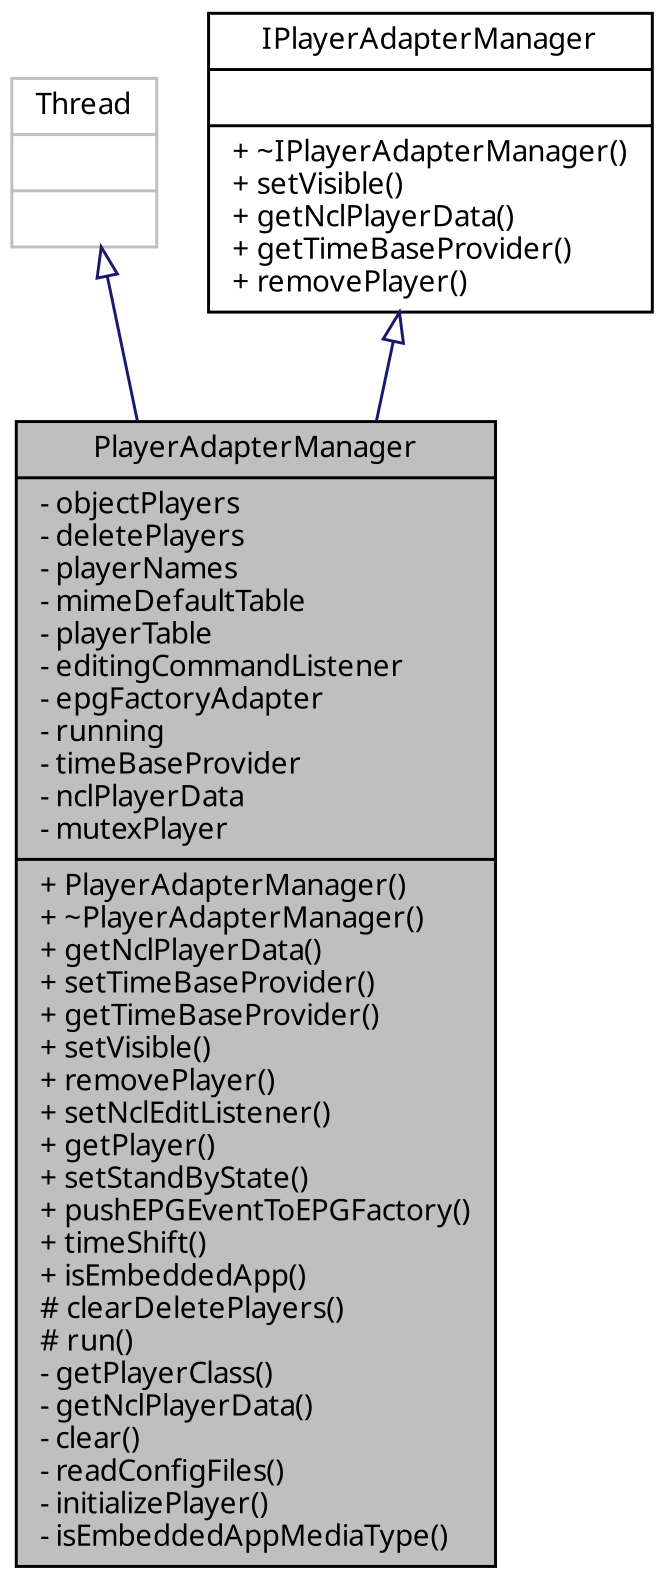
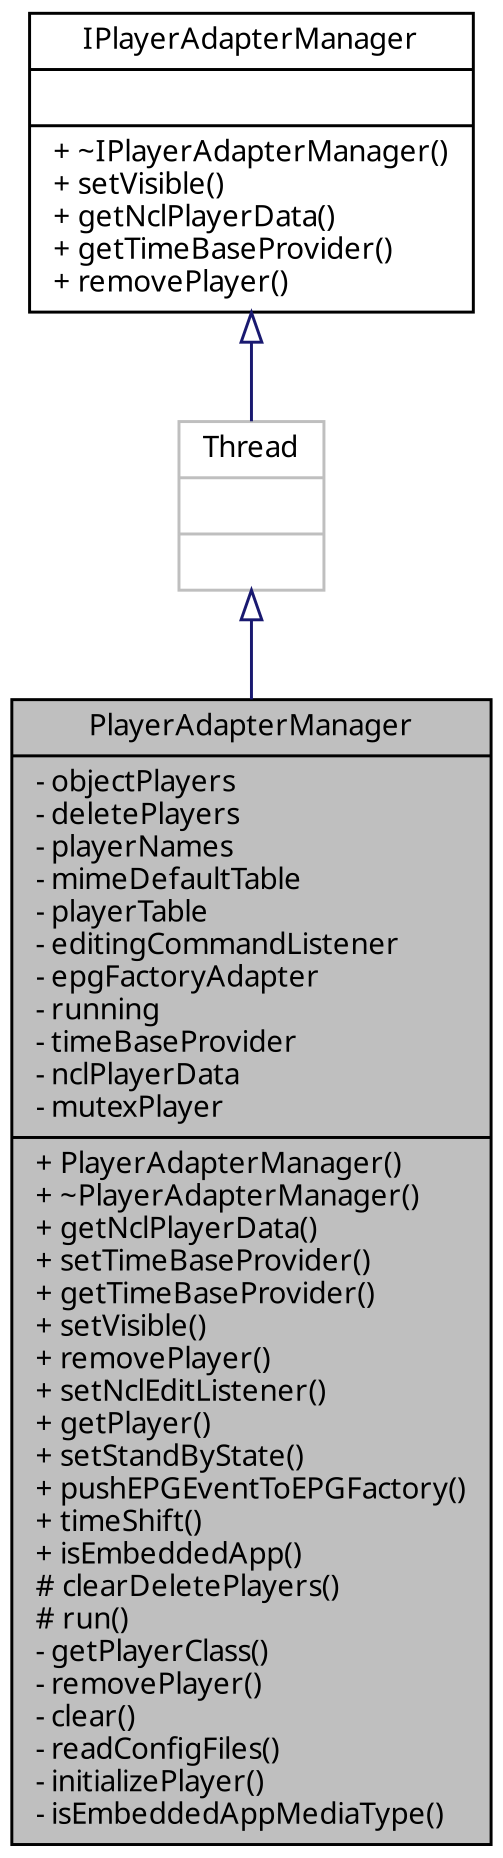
(385, 381) -> (251, 382)
(178, 1407) -> (149, 1685)
